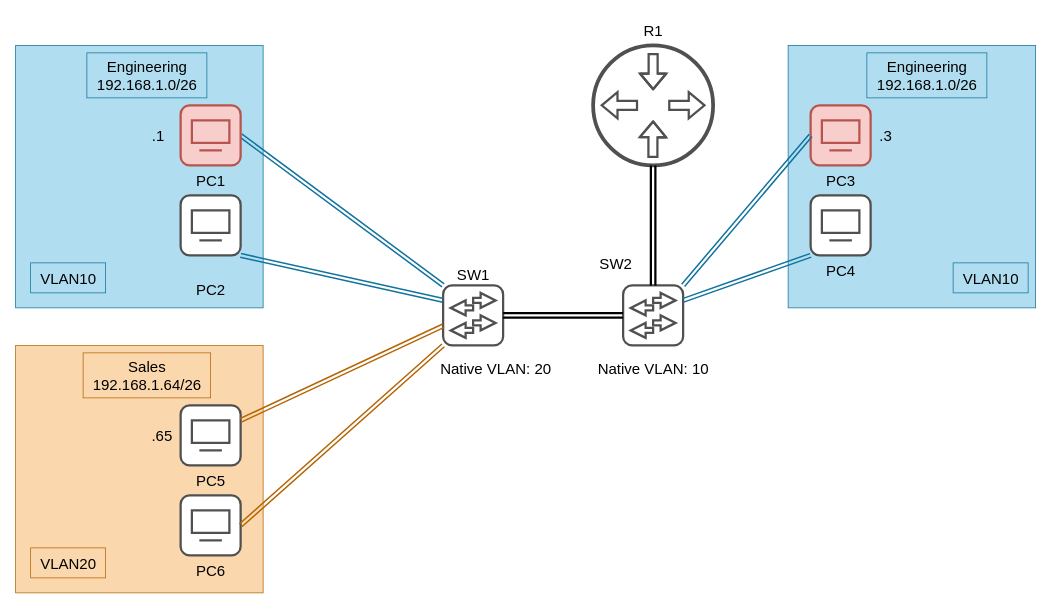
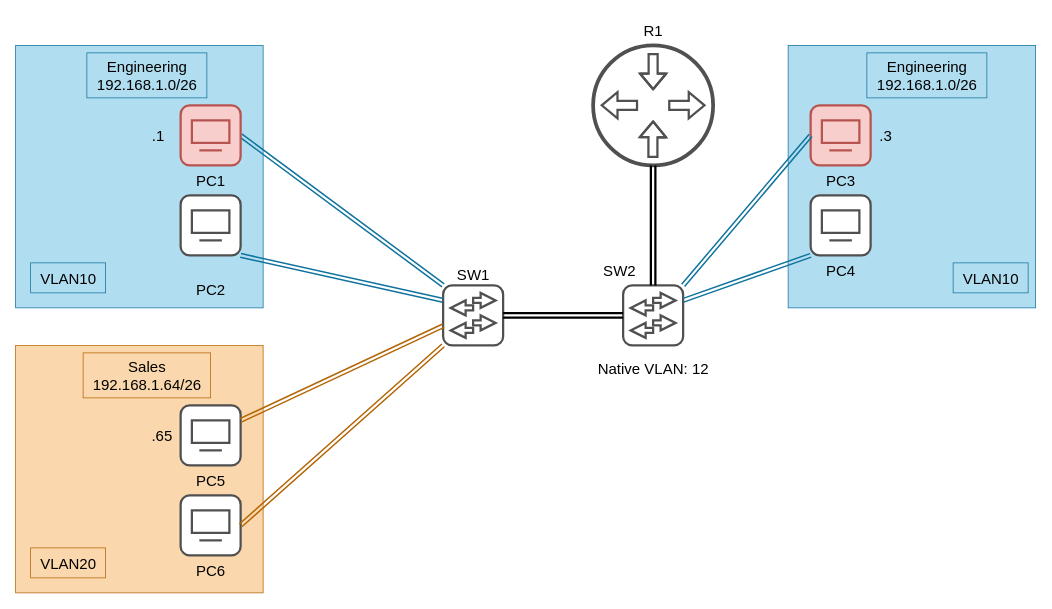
(615, 263) -> (619, 270)
(495, 368) -> none
(653, 368) -> (653, 368)
